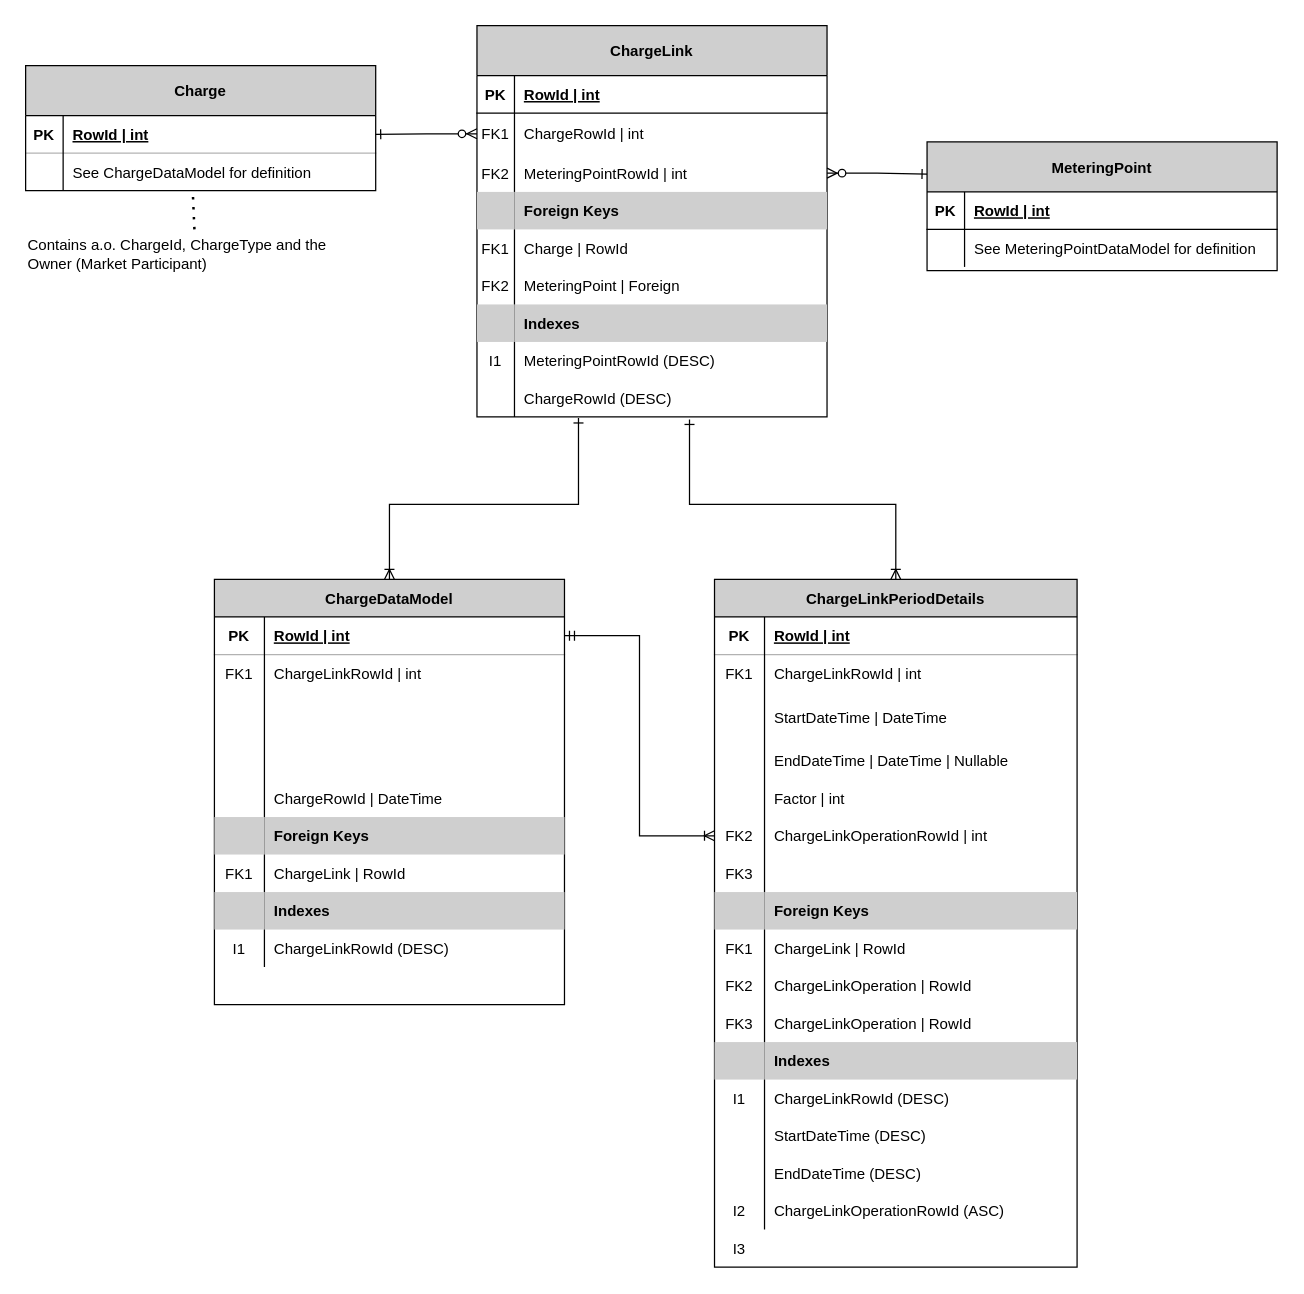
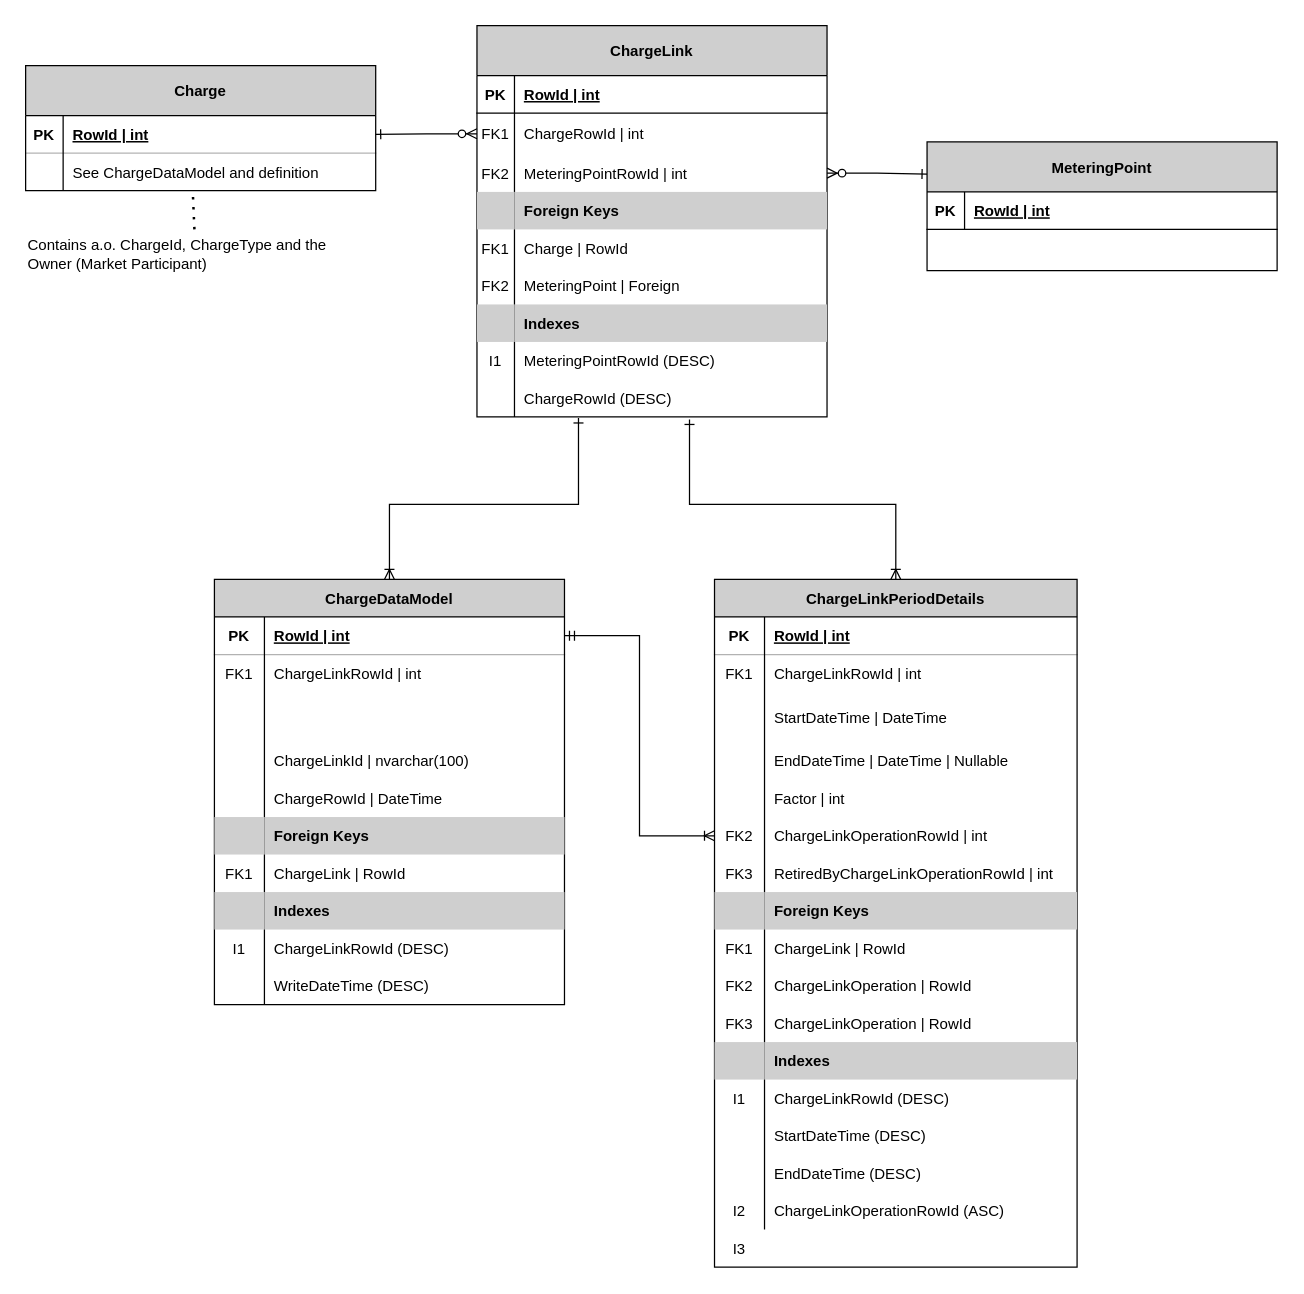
(202, 173) -> (202, 173)
(1121, 248) -> none
none -> (414, 761)
none -> (921, 873)
none -> (414, 986)
